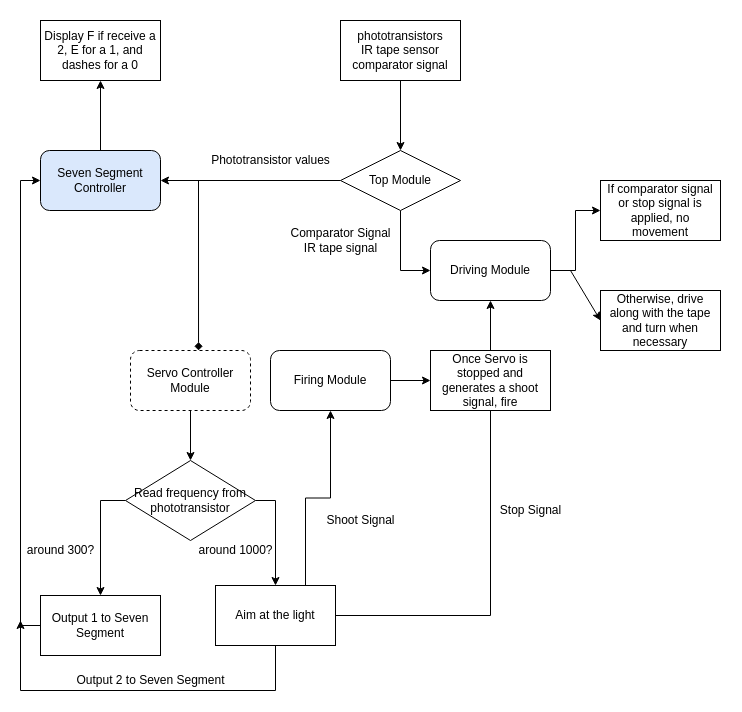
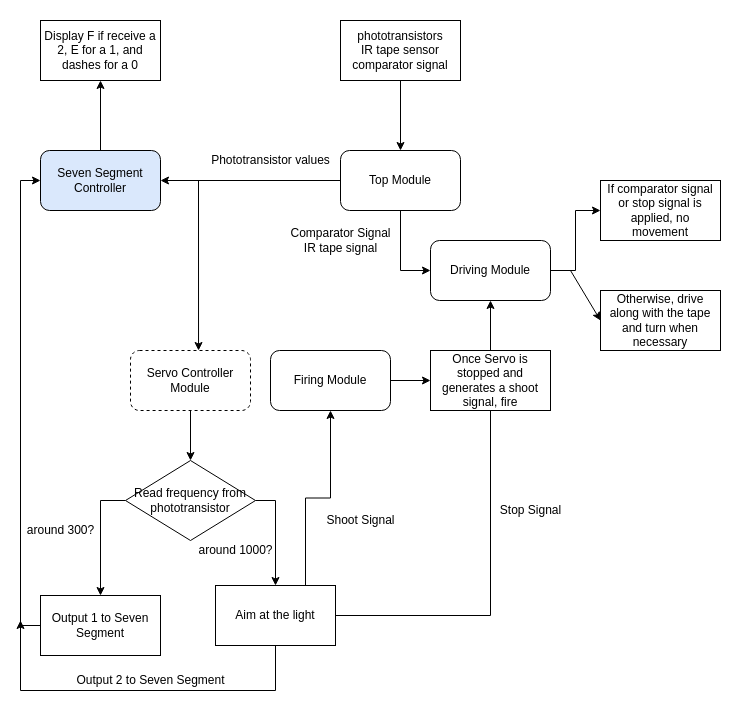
(401, 181) -> (401, 181)
(199, 341) -> (199, 342)
(61, 551) -> (61, 531)
